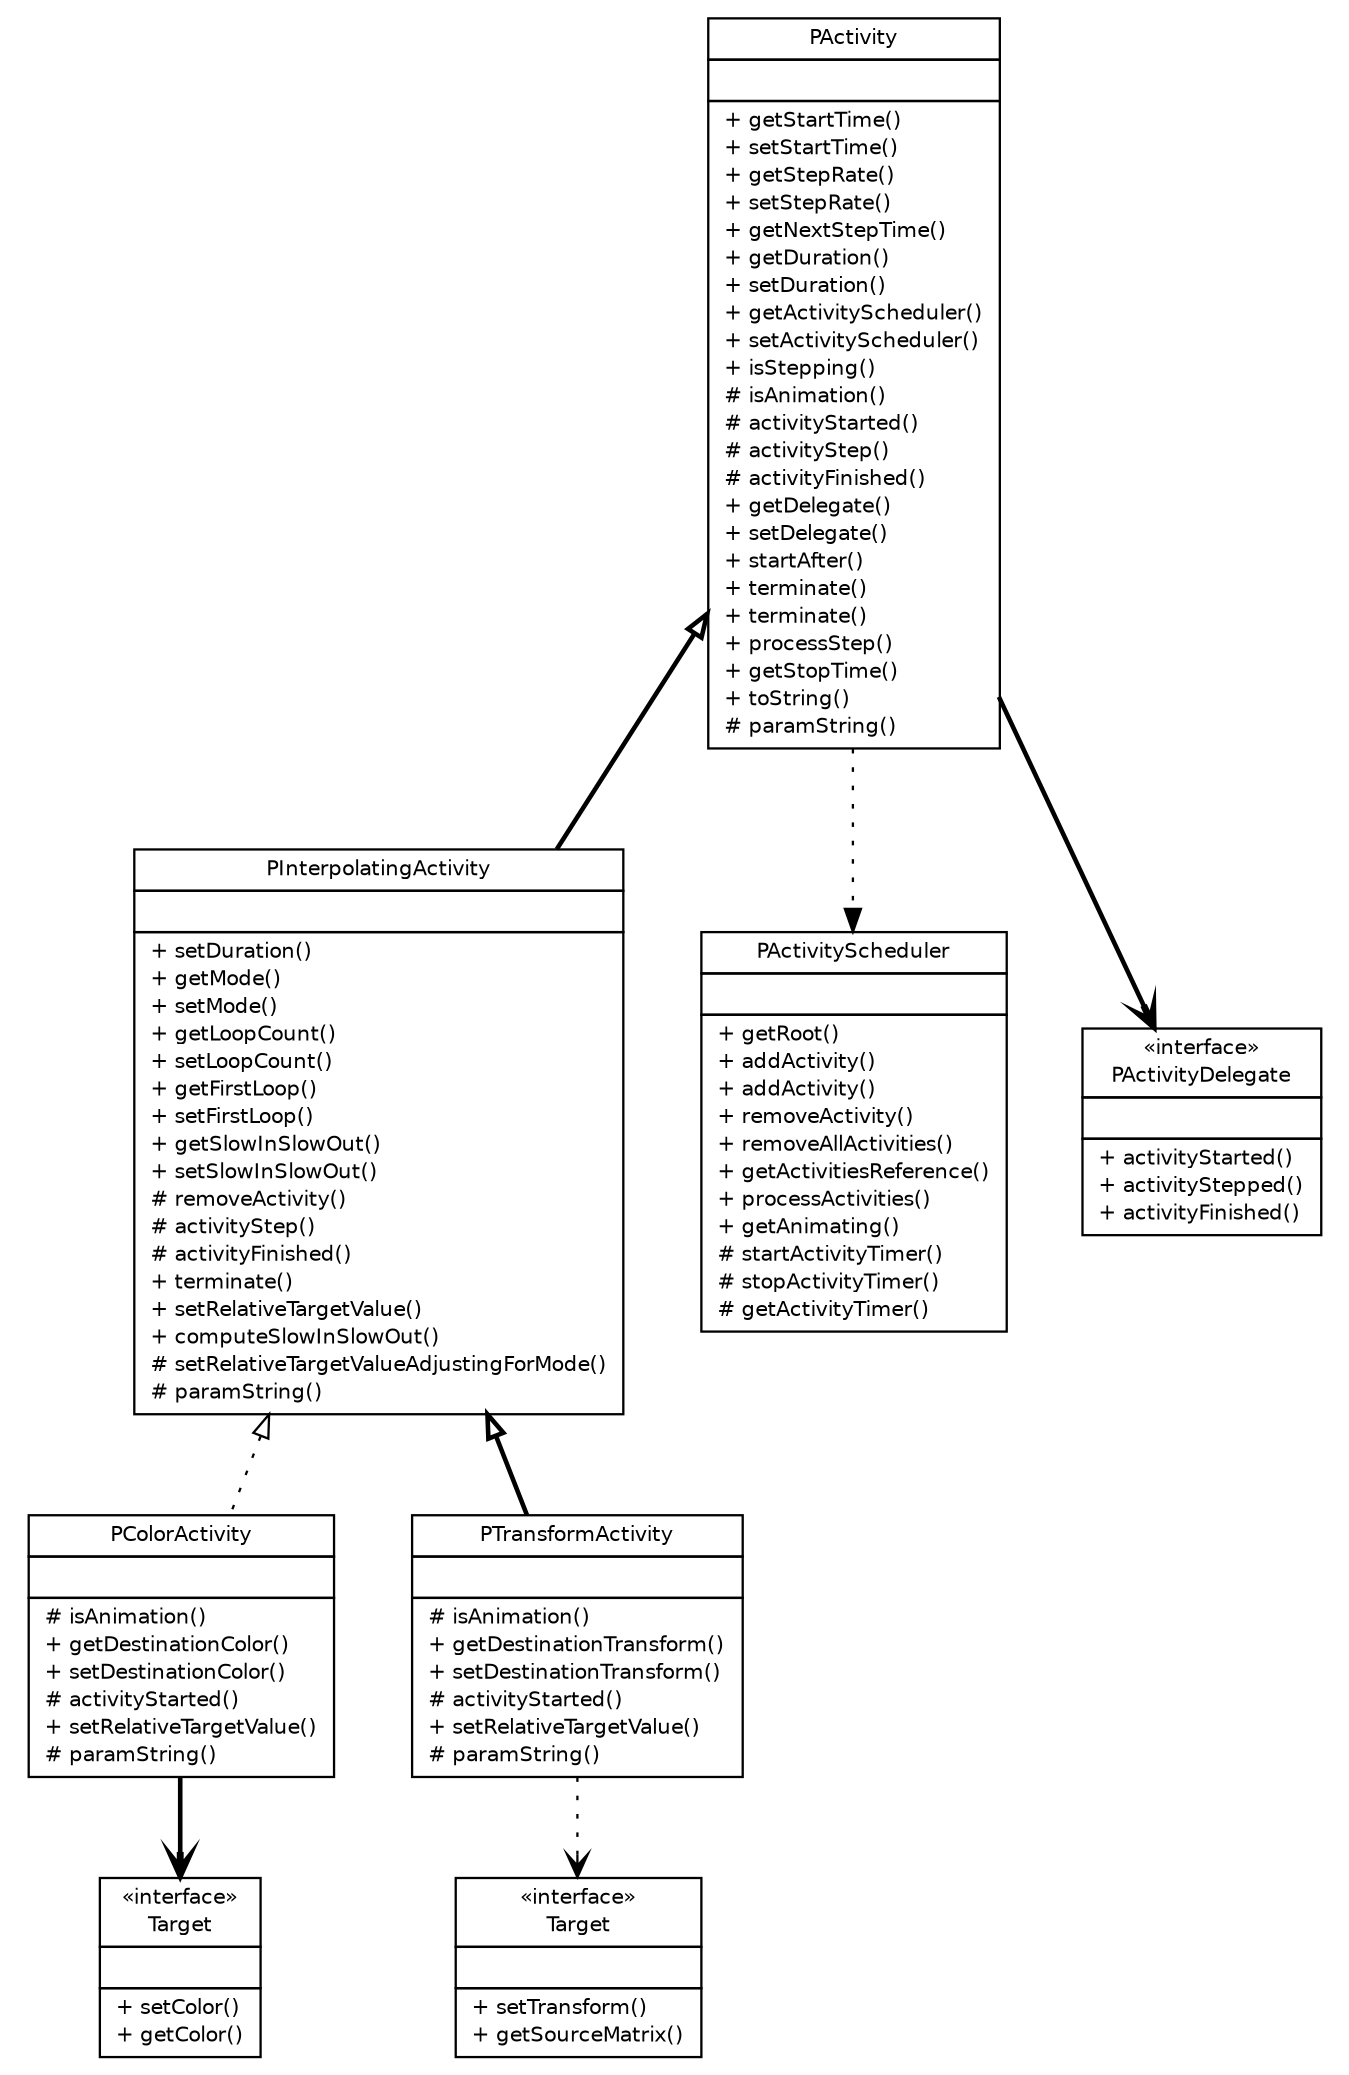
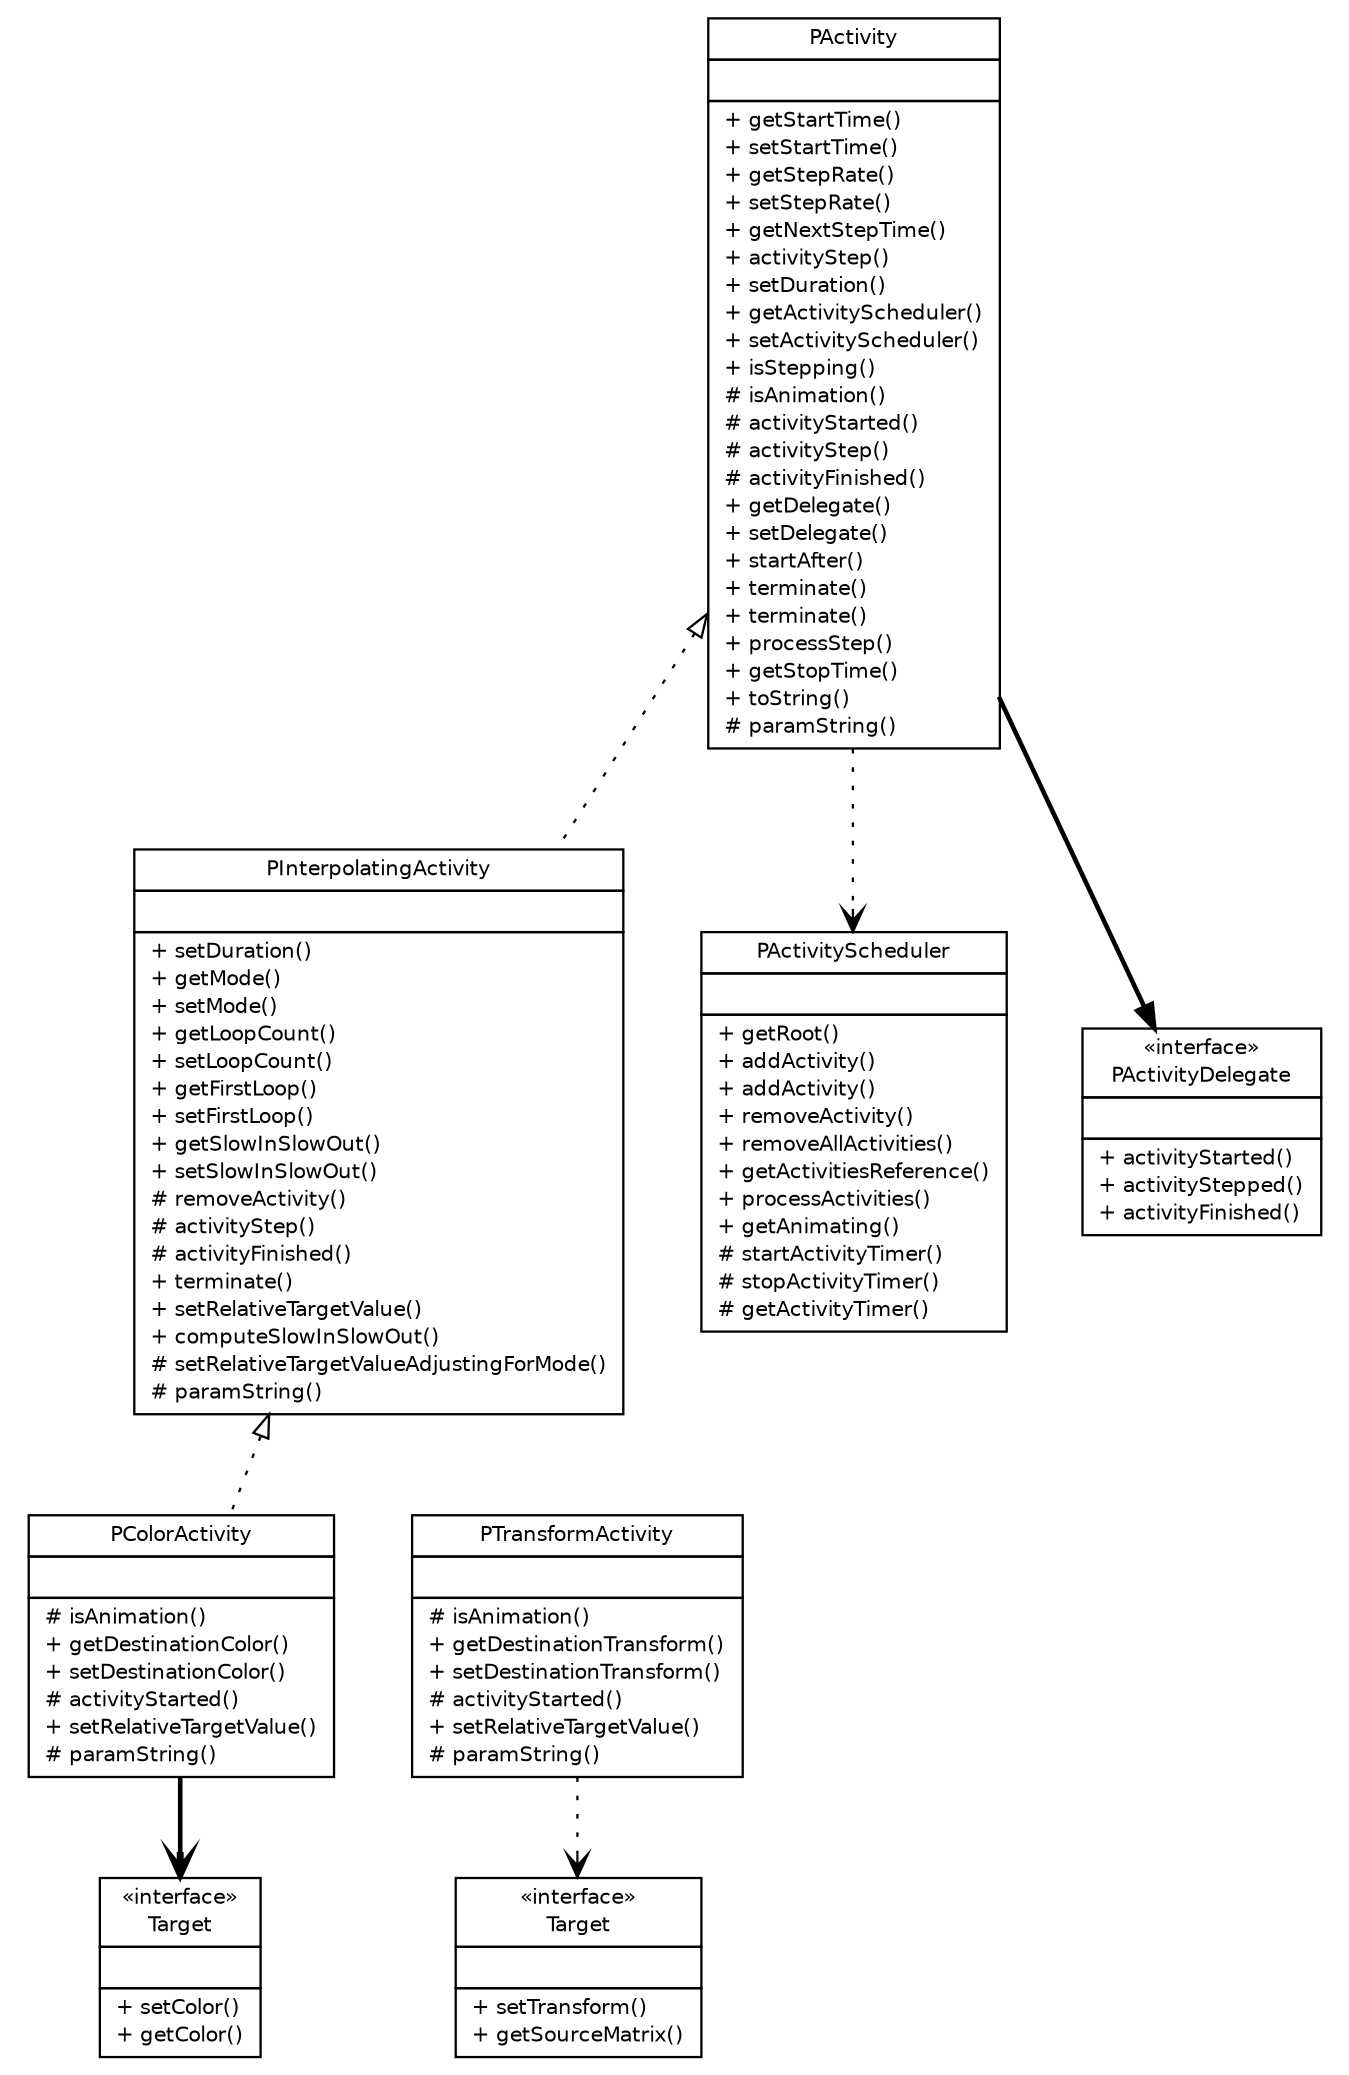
(808, 258) -> (808, 258)
(626, 741) -> (626, 741)
(853, 829) -> (853, 829)
(1072, 852) -> (1072, 852)
(512, 1476) -> none
